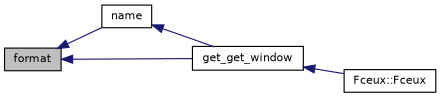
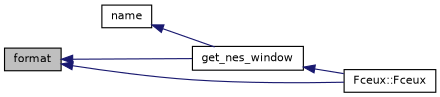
(85, 36) -> (208, 81)
(248, 58) -> (248, 58)
